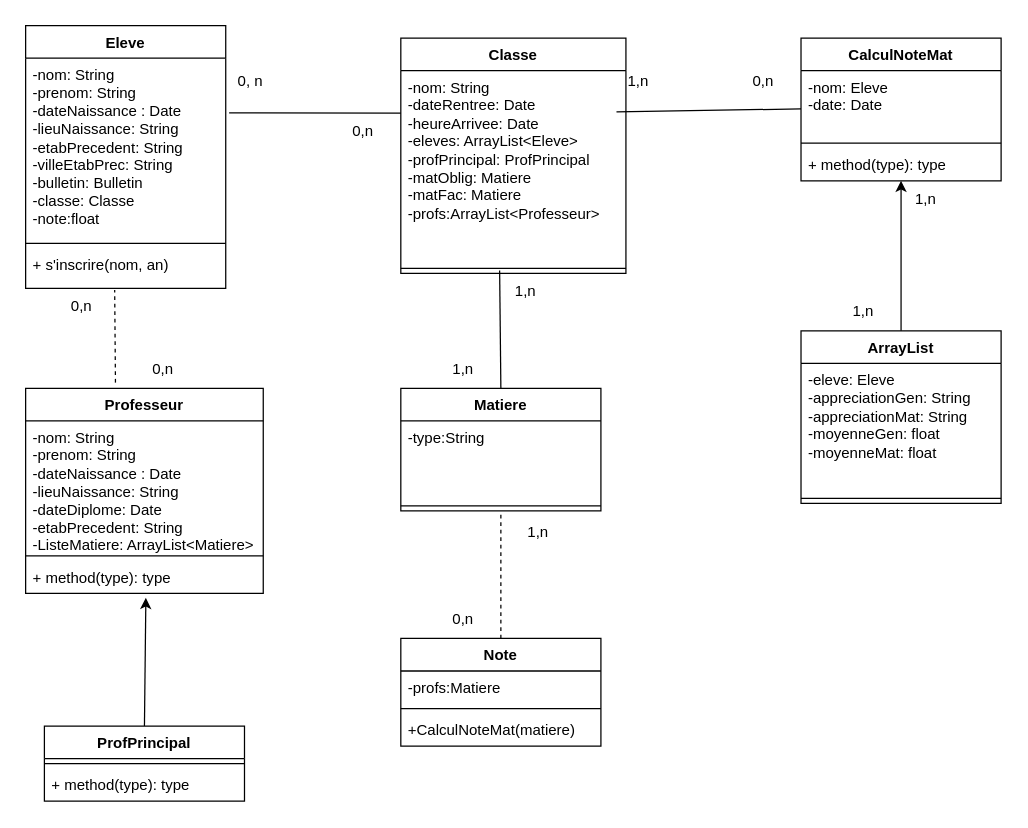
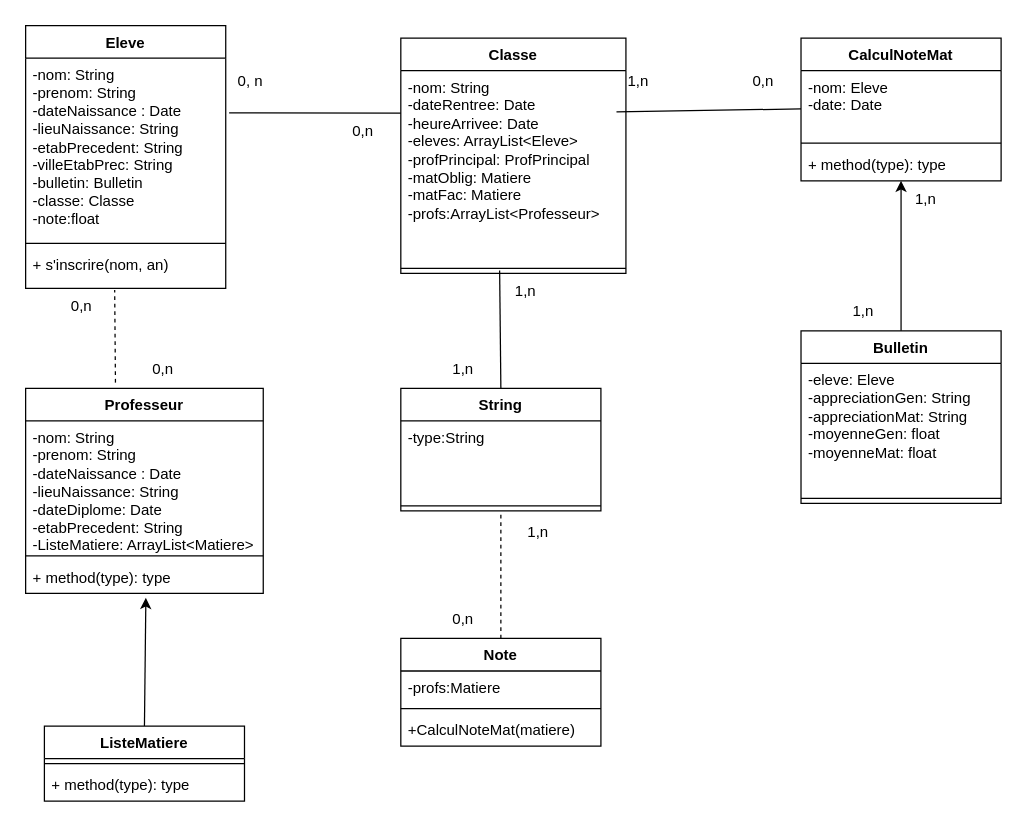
(901, 348) -> (901, 348)
(501, 406) -> (501, 406)
(144, 743) -> (144, 743)
